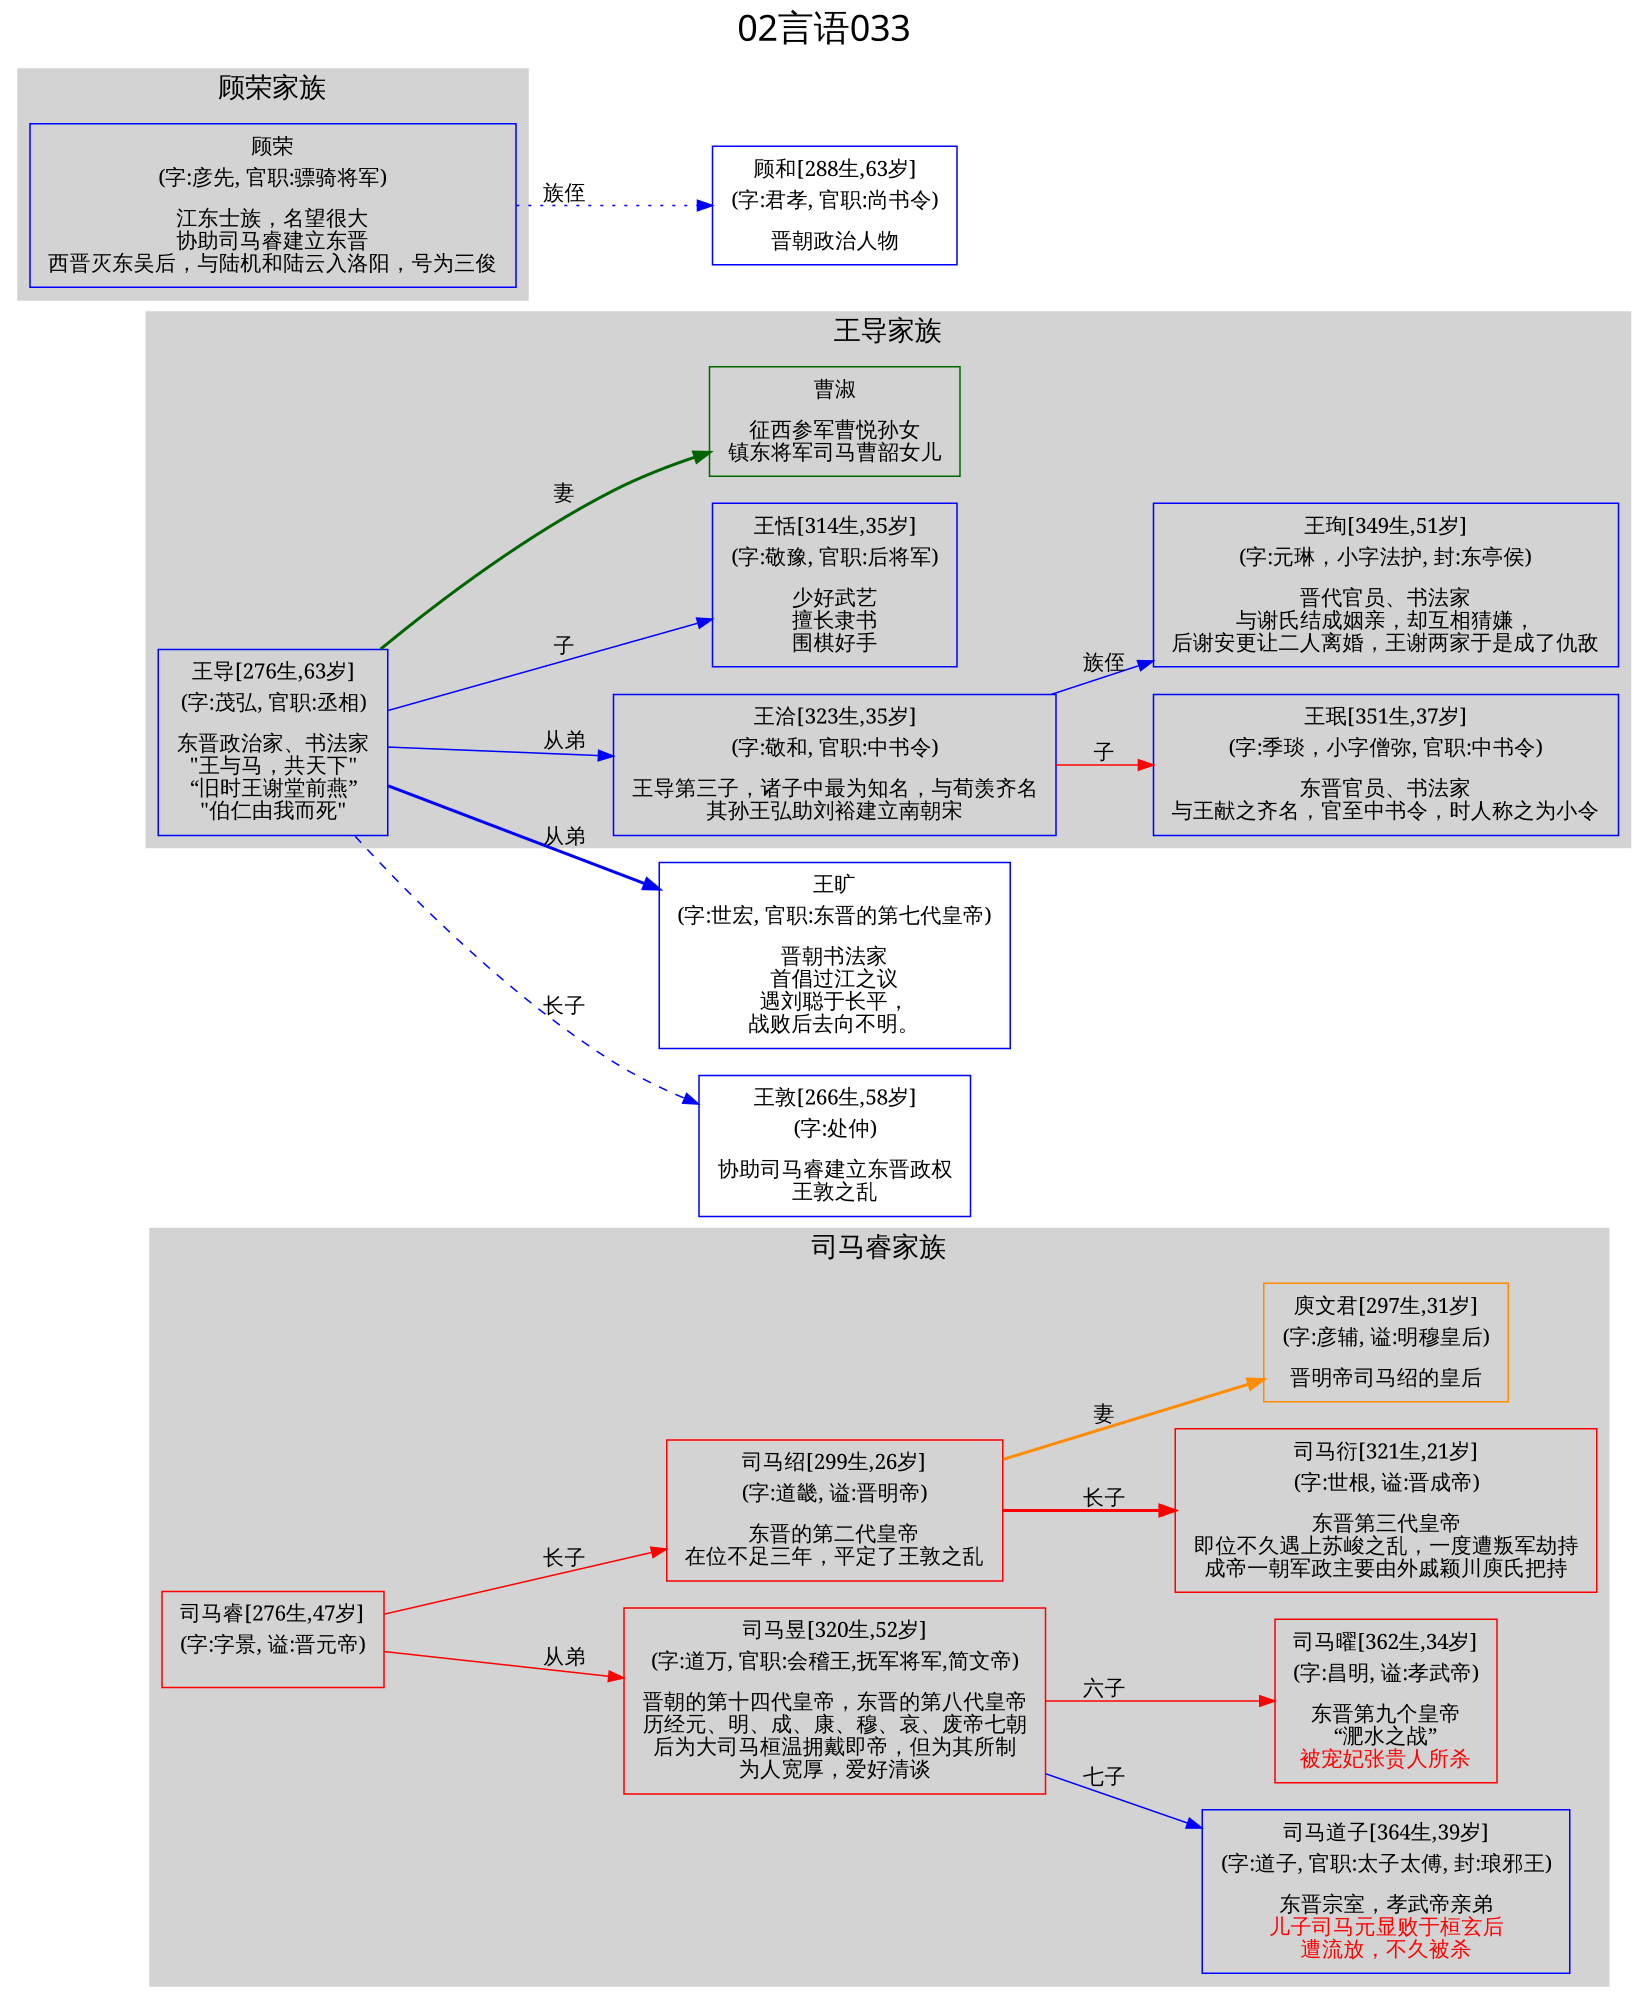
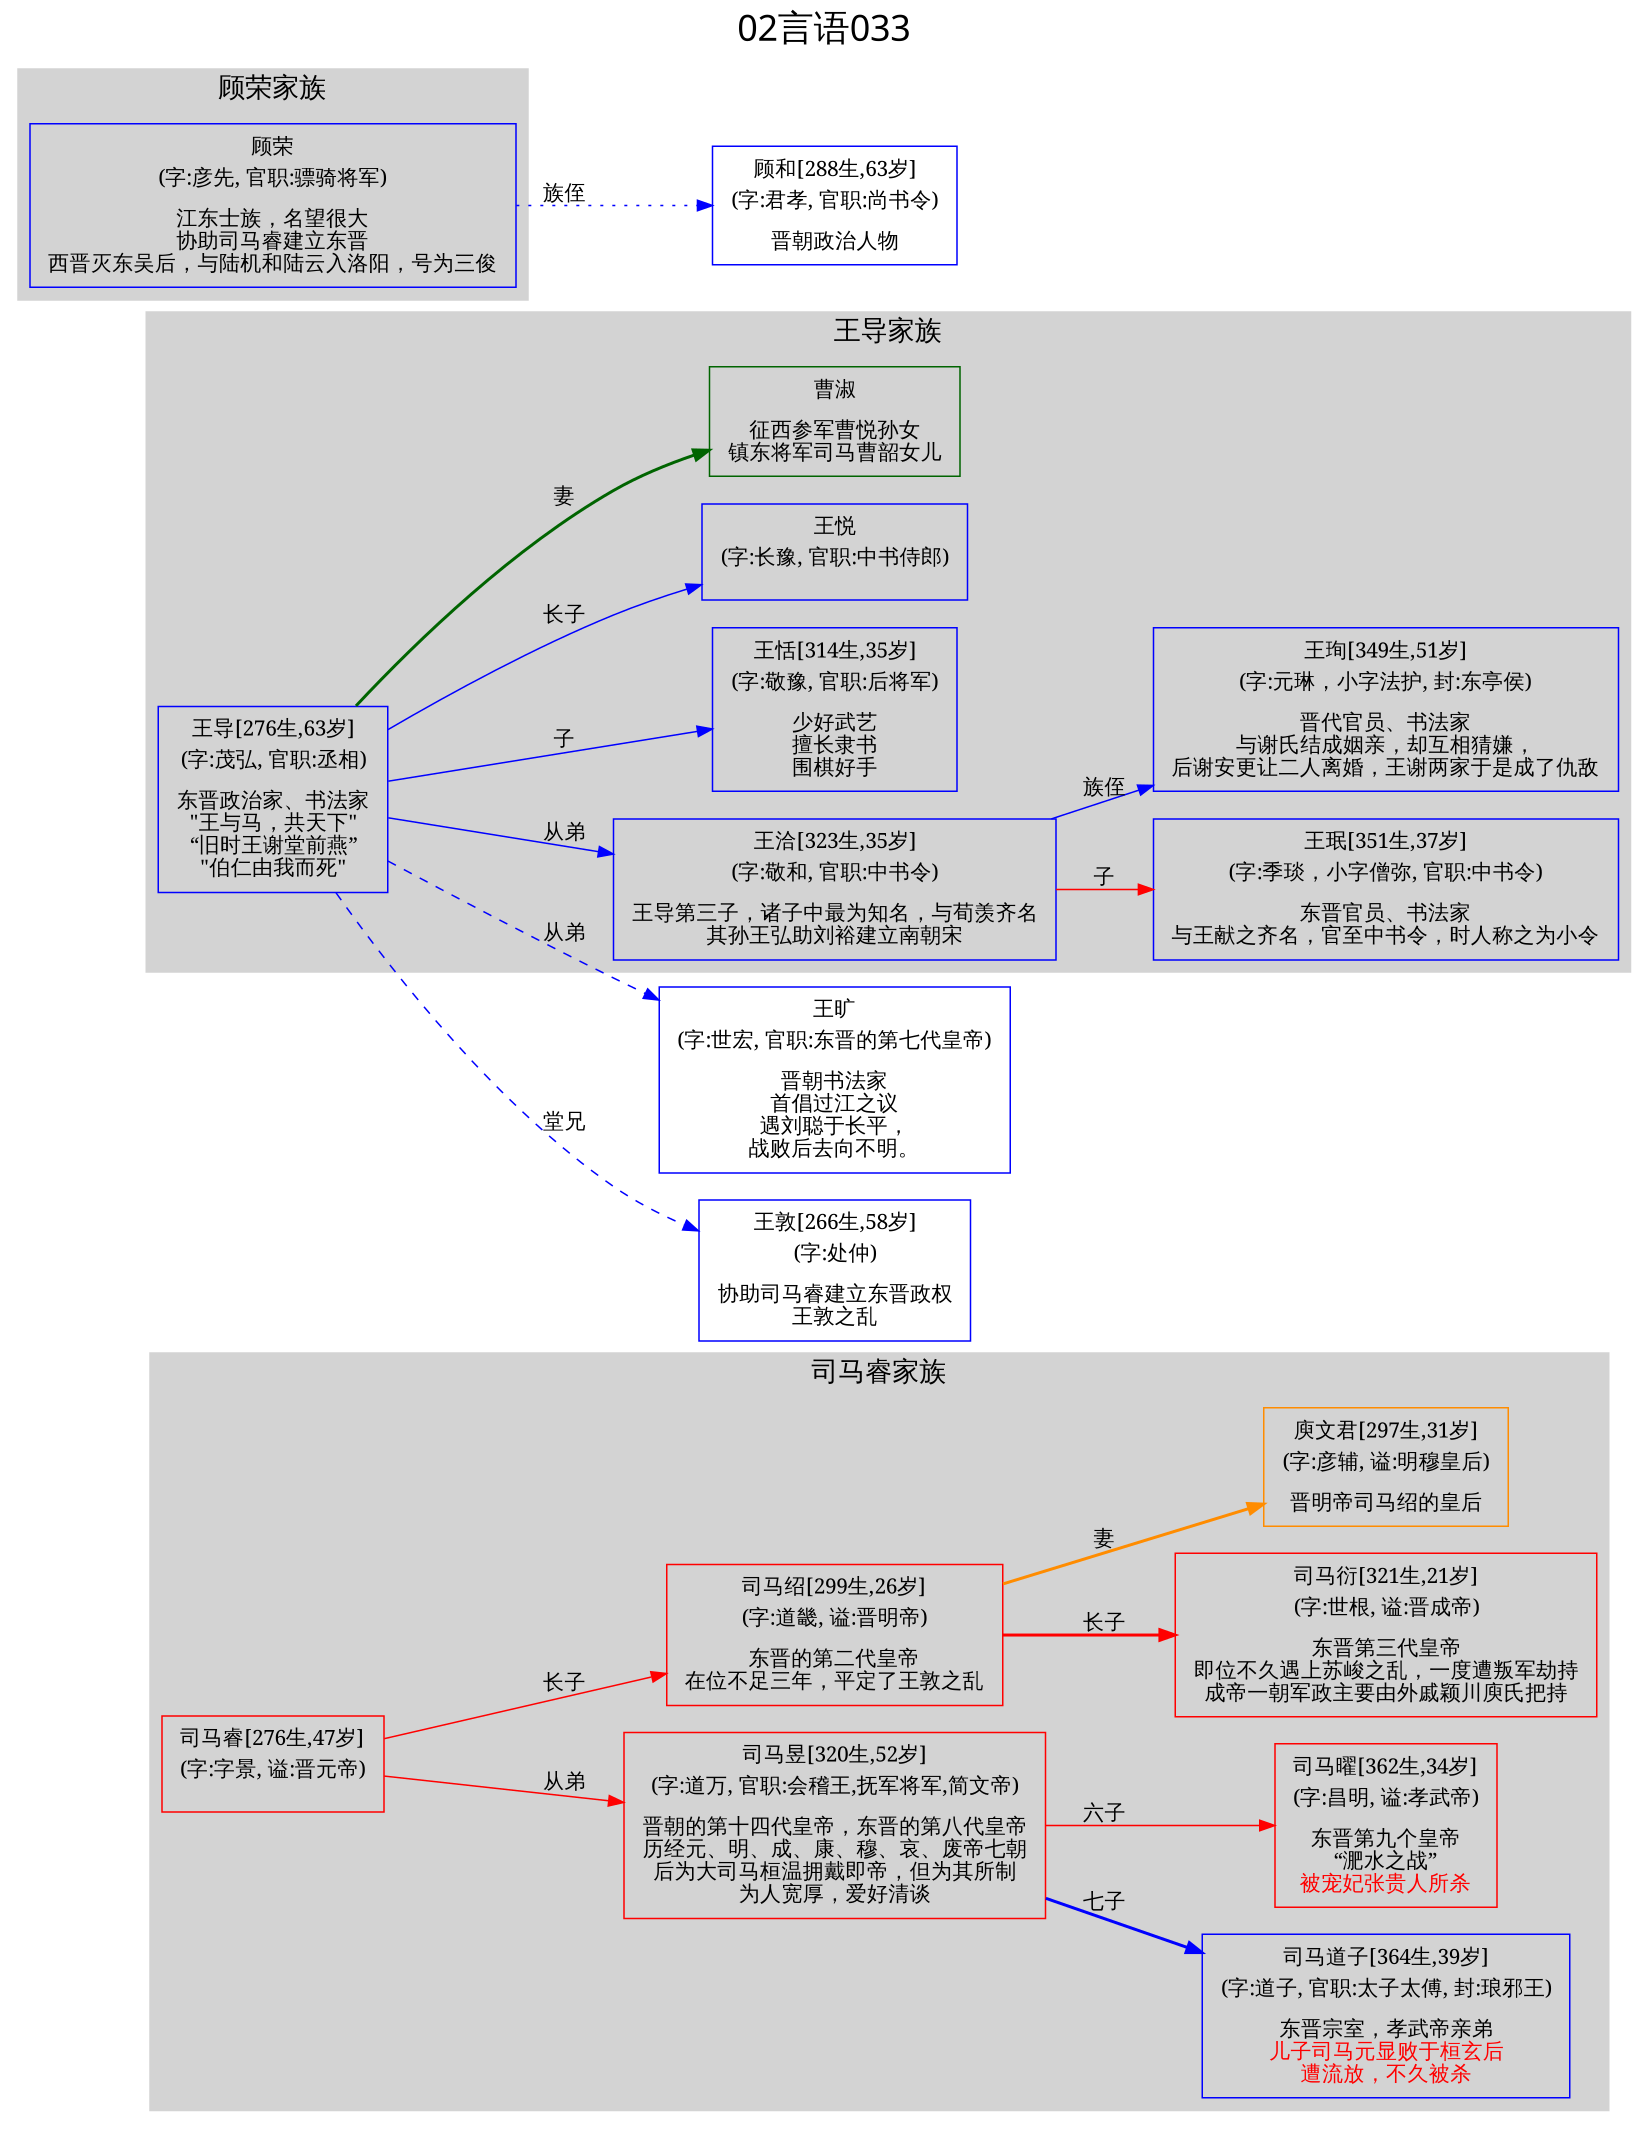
none -> (835, 552)
(517, 835) -> (516, 929)
(565, 1007) -> (565, 1123)
(1117, 1798) -> (1117, 1923)
